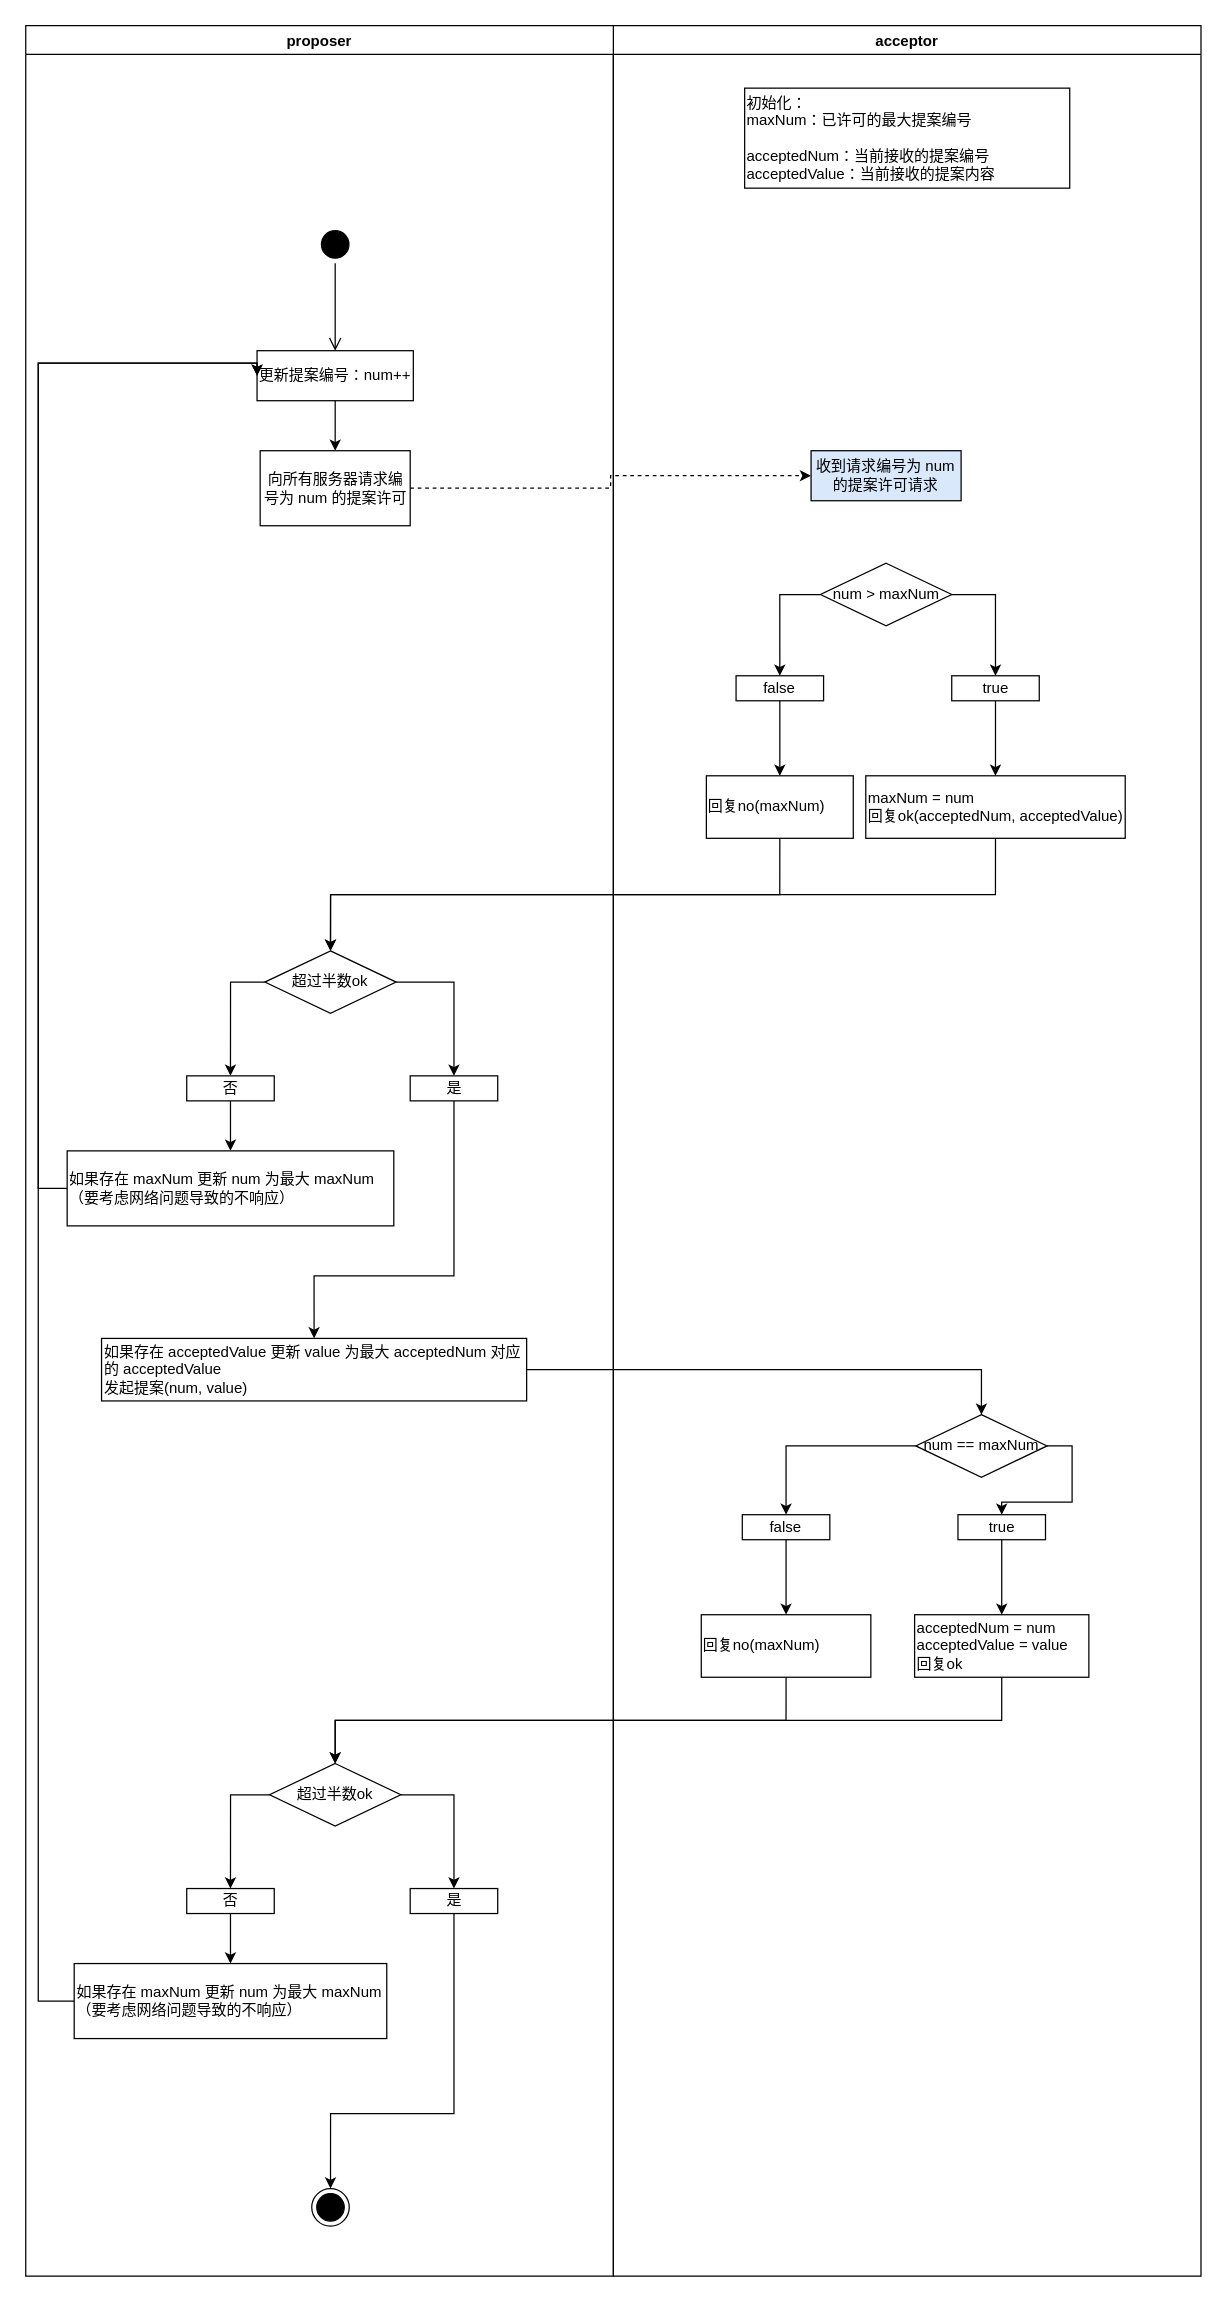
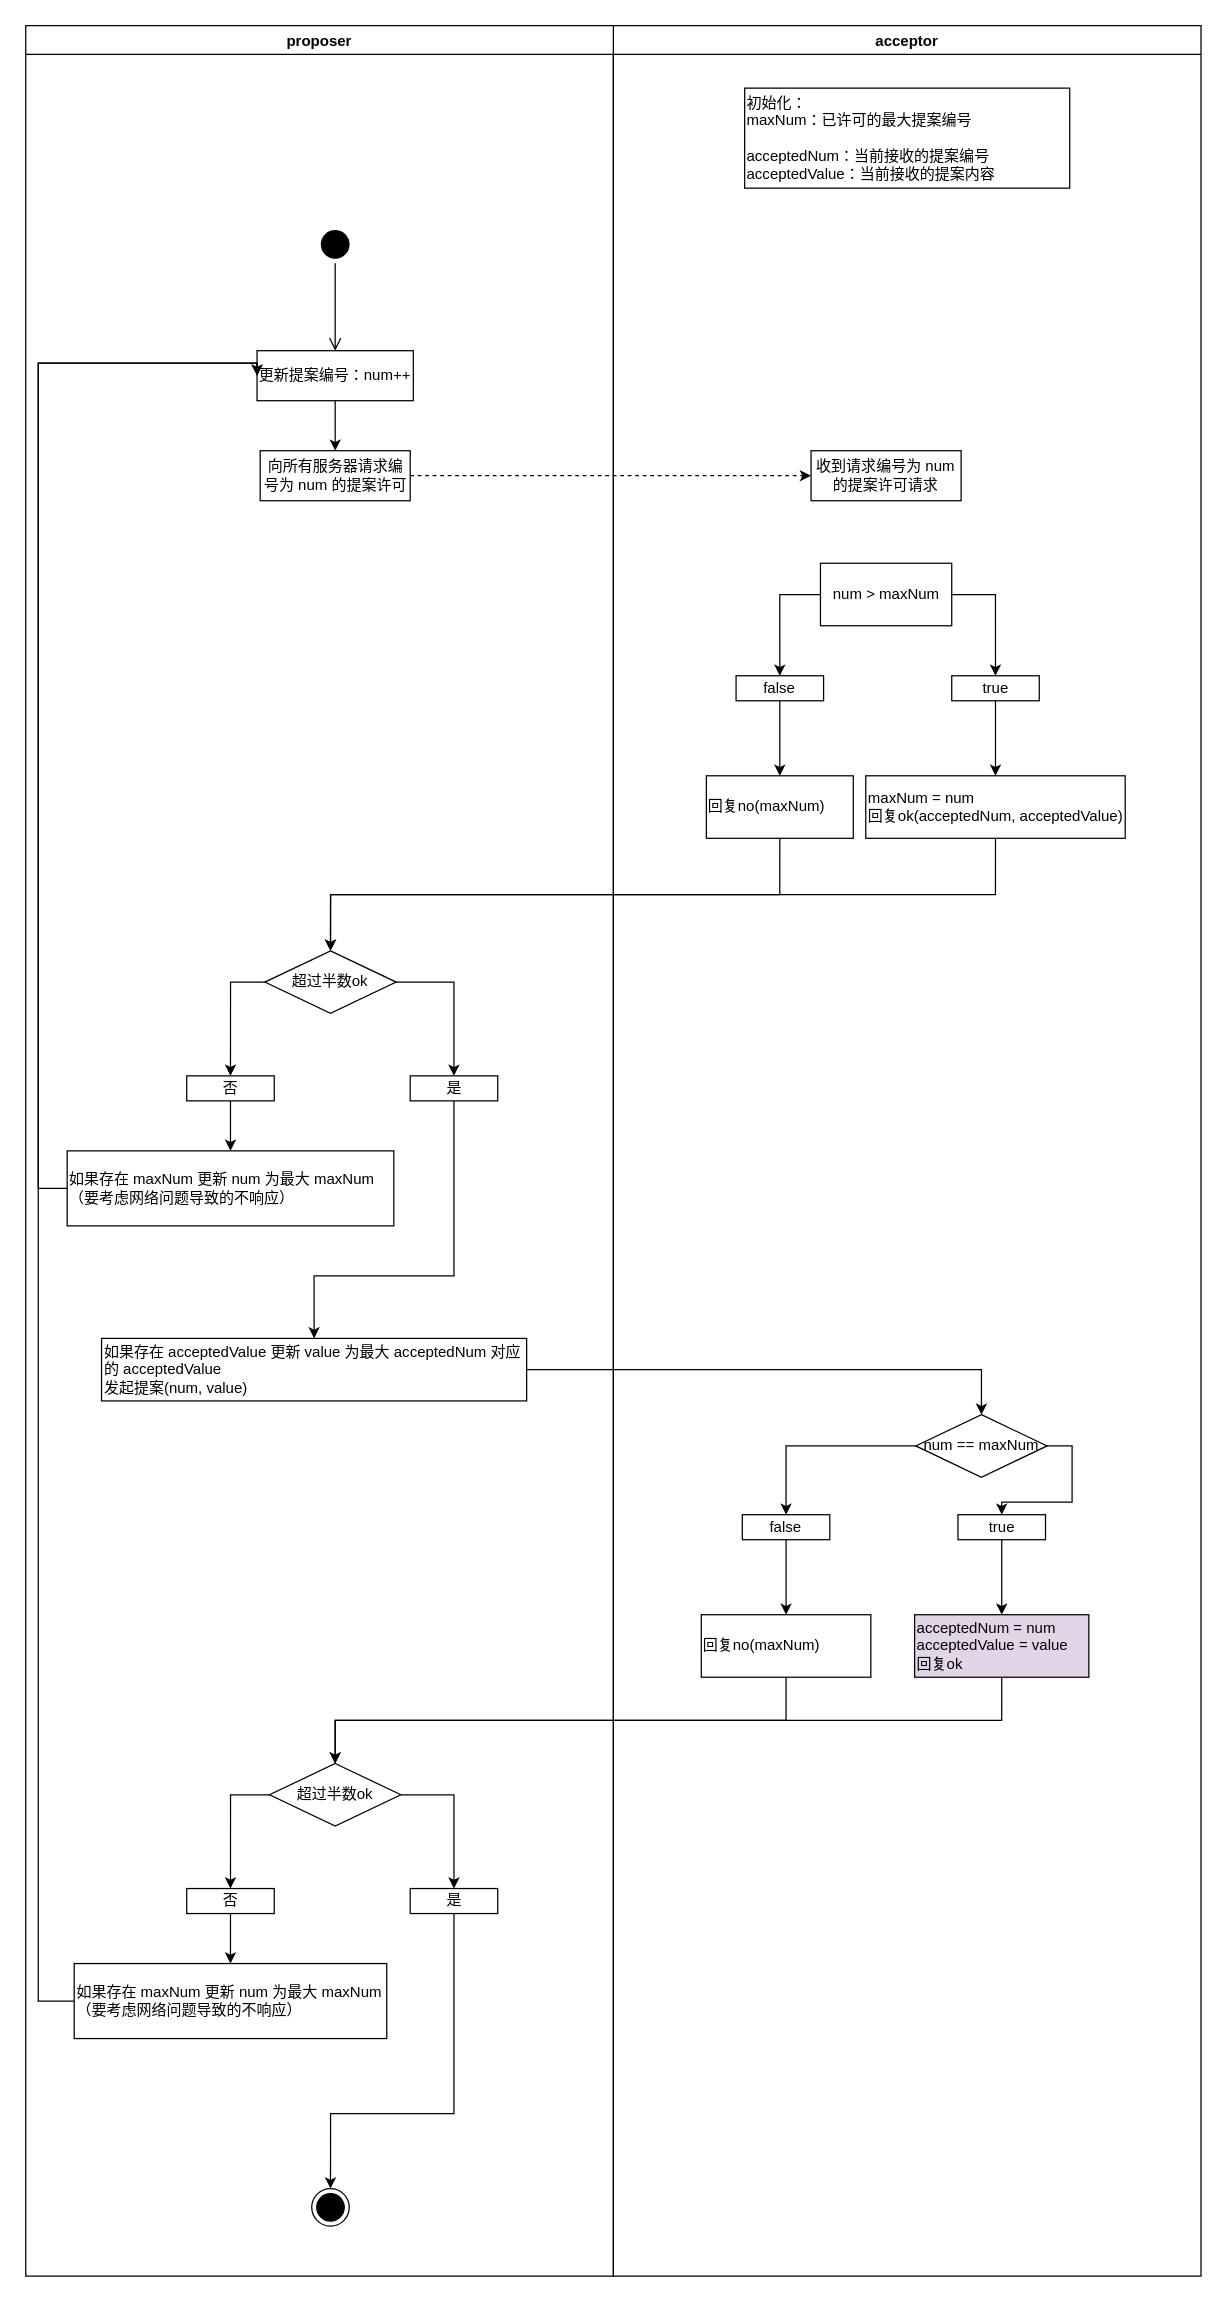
(886, 476) -> (886, 476)
(335, 488) -> (335, 476)
(886, 594) -> (886, 594)
(1001, 1646) -> (1001, 1646)
